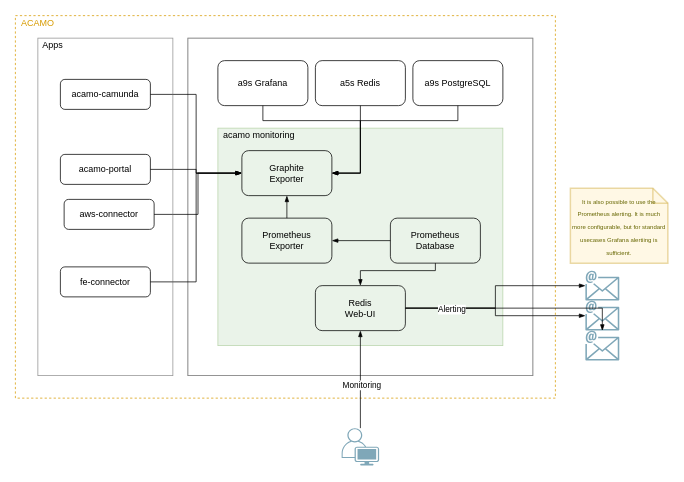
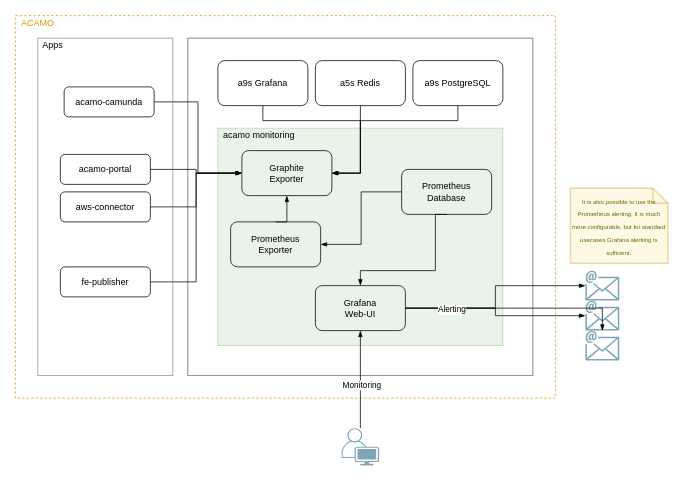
(105, 94) -> (109, 102)
(109, 214) -> (105, 207)
(287, 240) -> (276, 244)
(435, 240) -> (447, 192)
(105, 282) -> (105, 282)
(360, 308) -> (360, 308)
